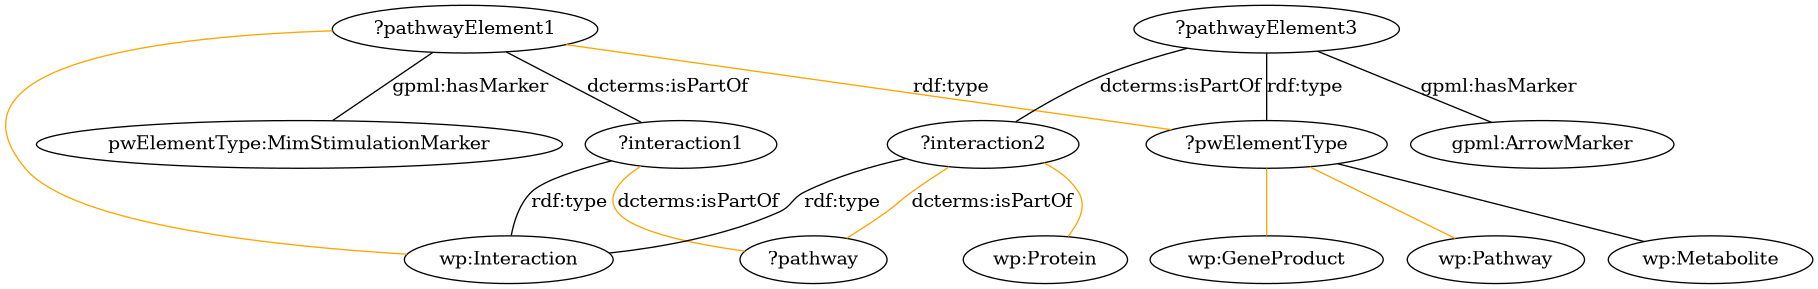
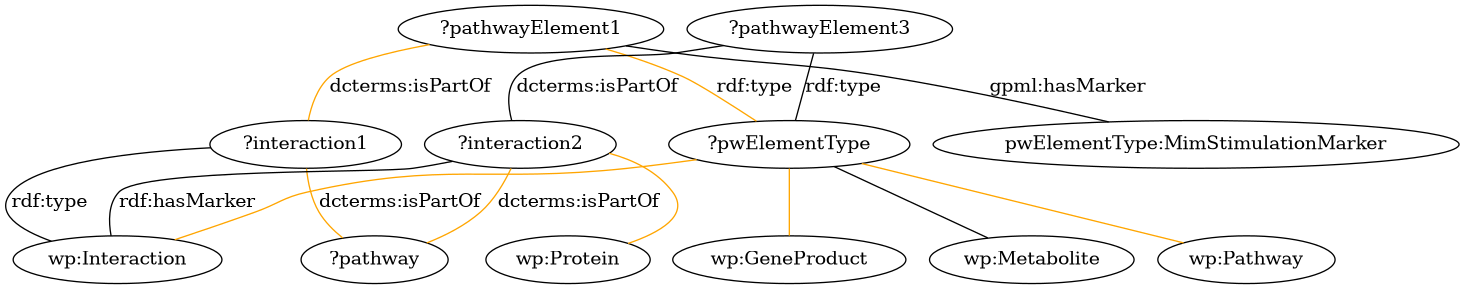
(574, 87) -> (354, 64)
(1542, 144) -> none
(23, 165) -> (431, 175)
(843, 202) -> (187, 202)
